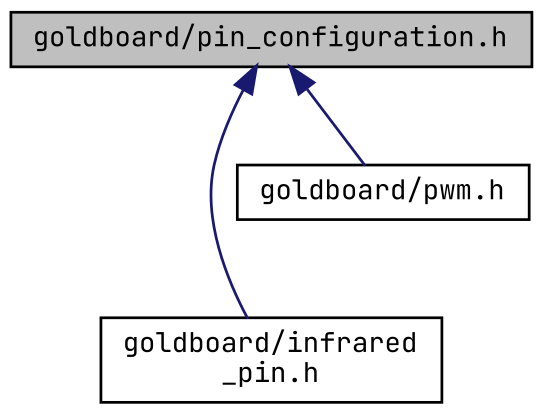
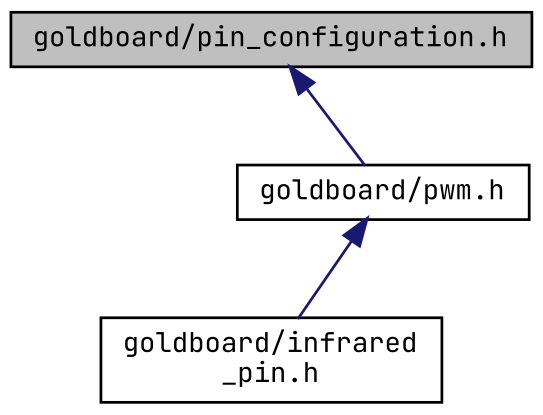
(211, 205) -> (324, 280)
